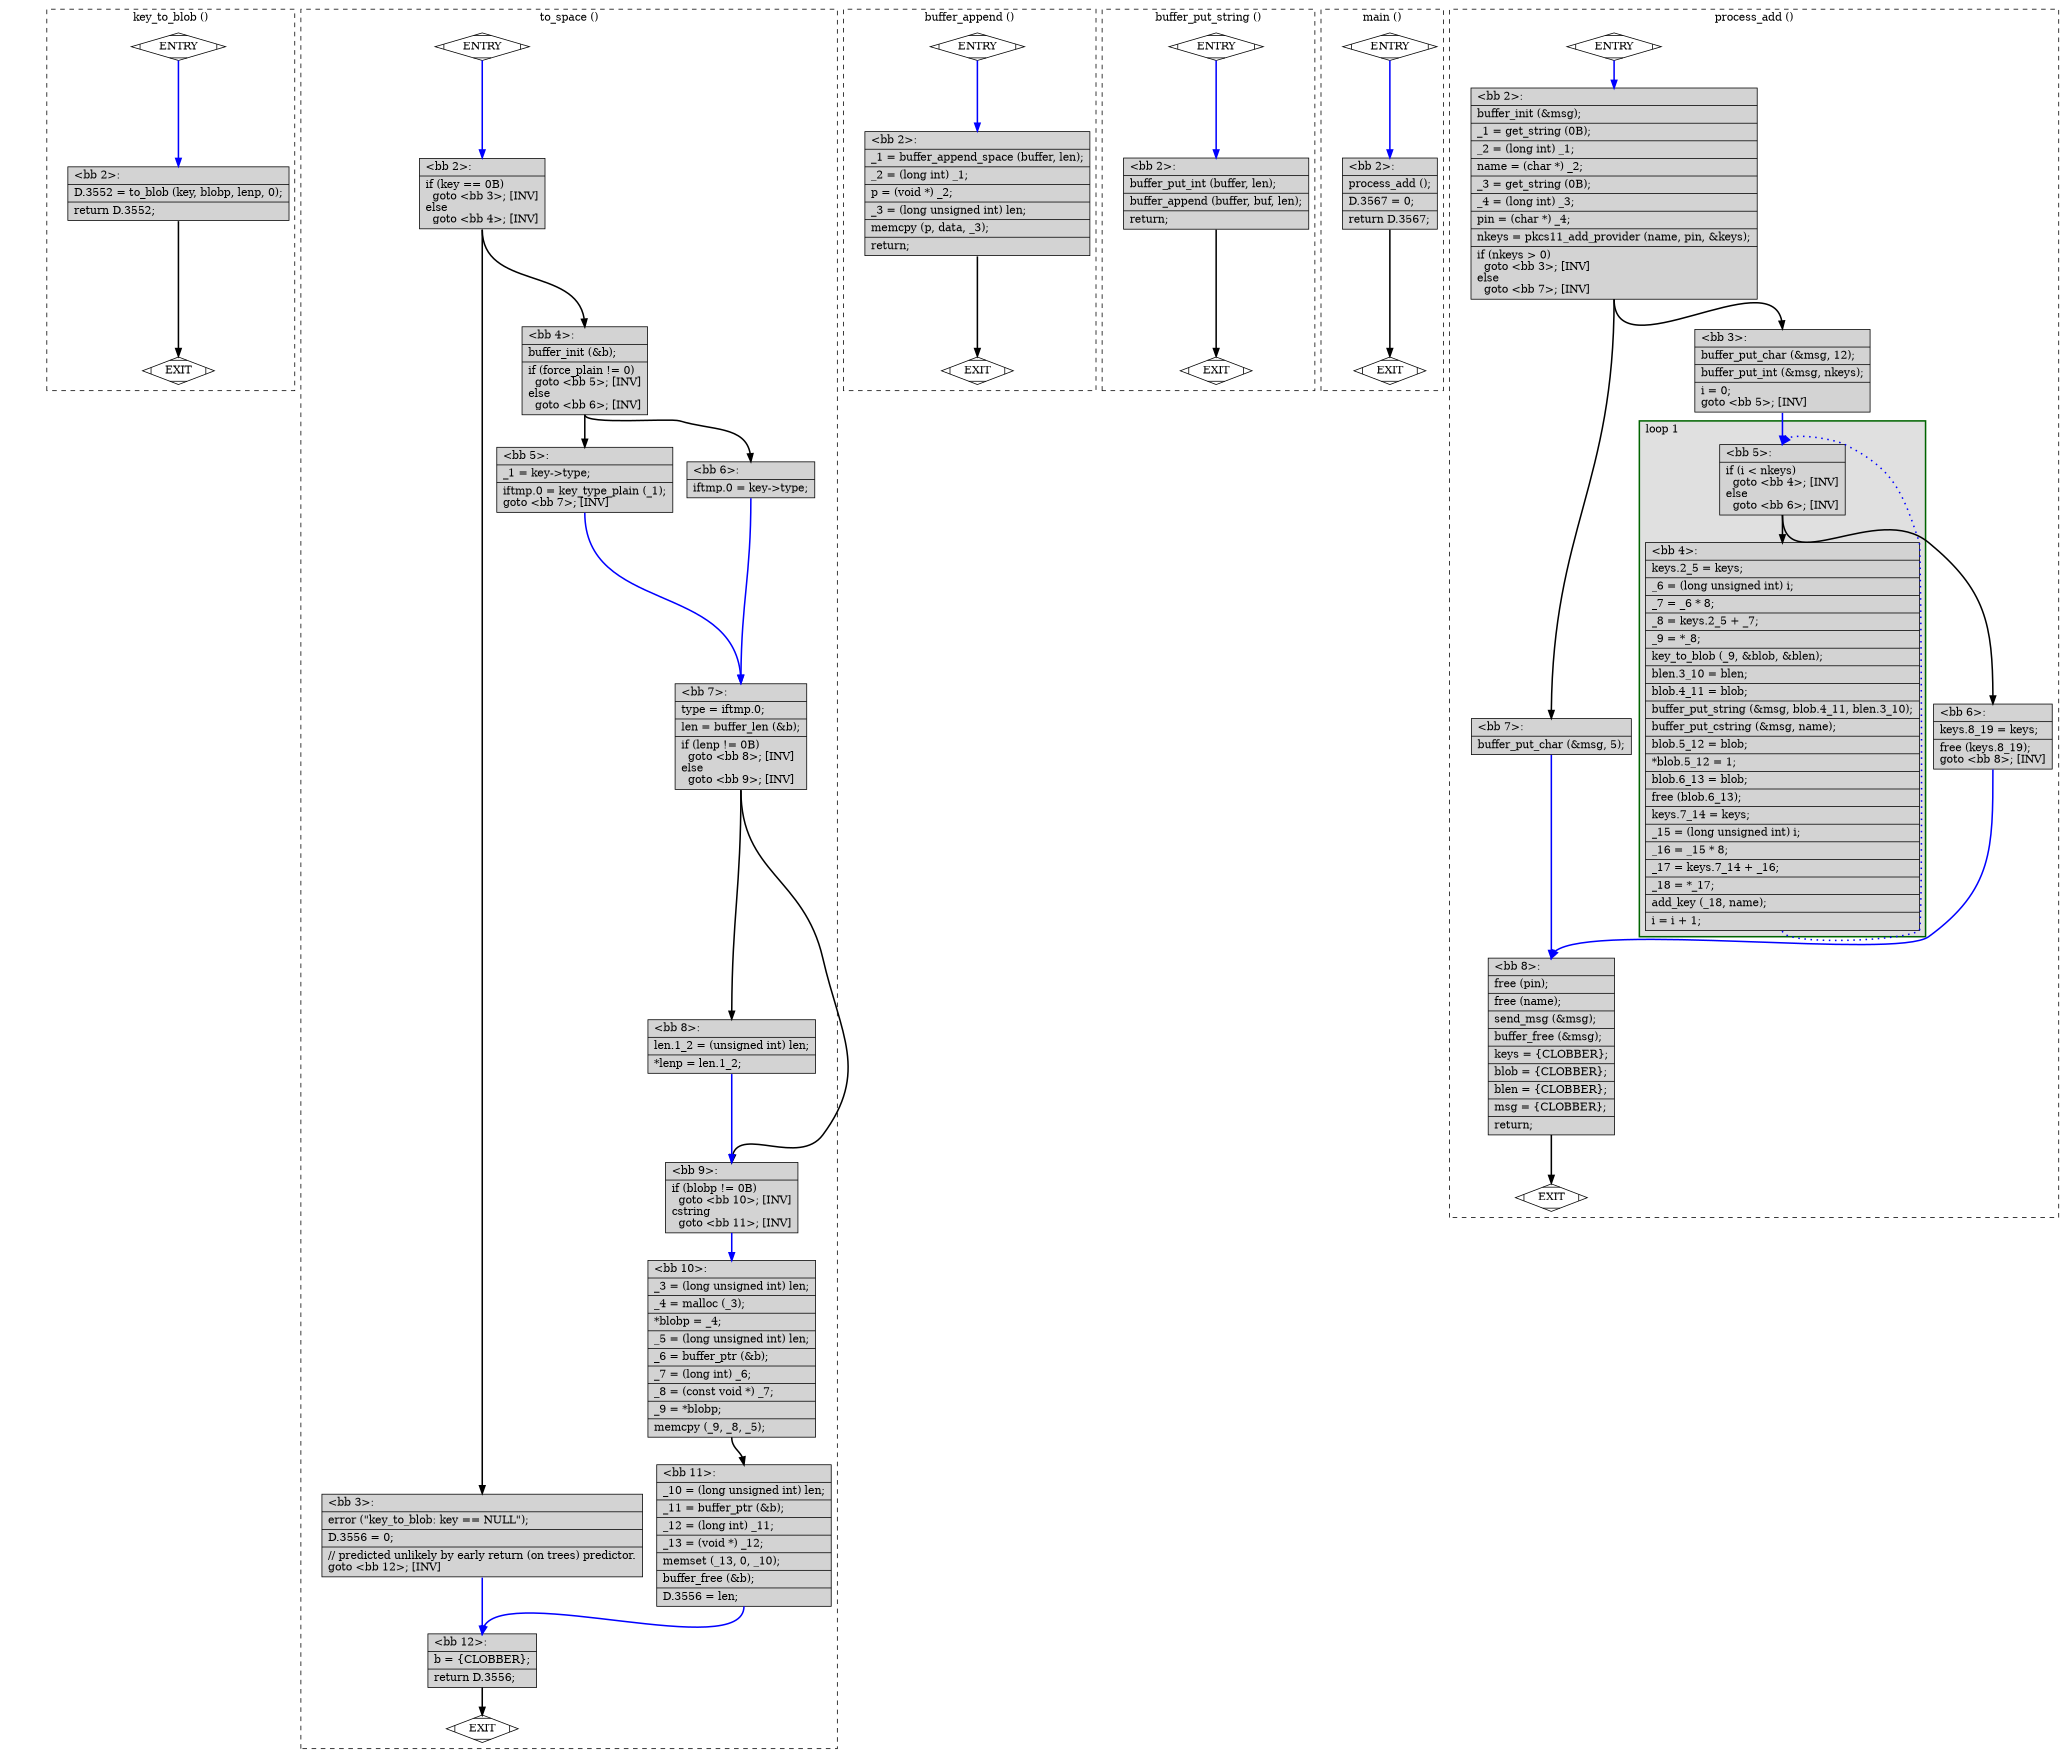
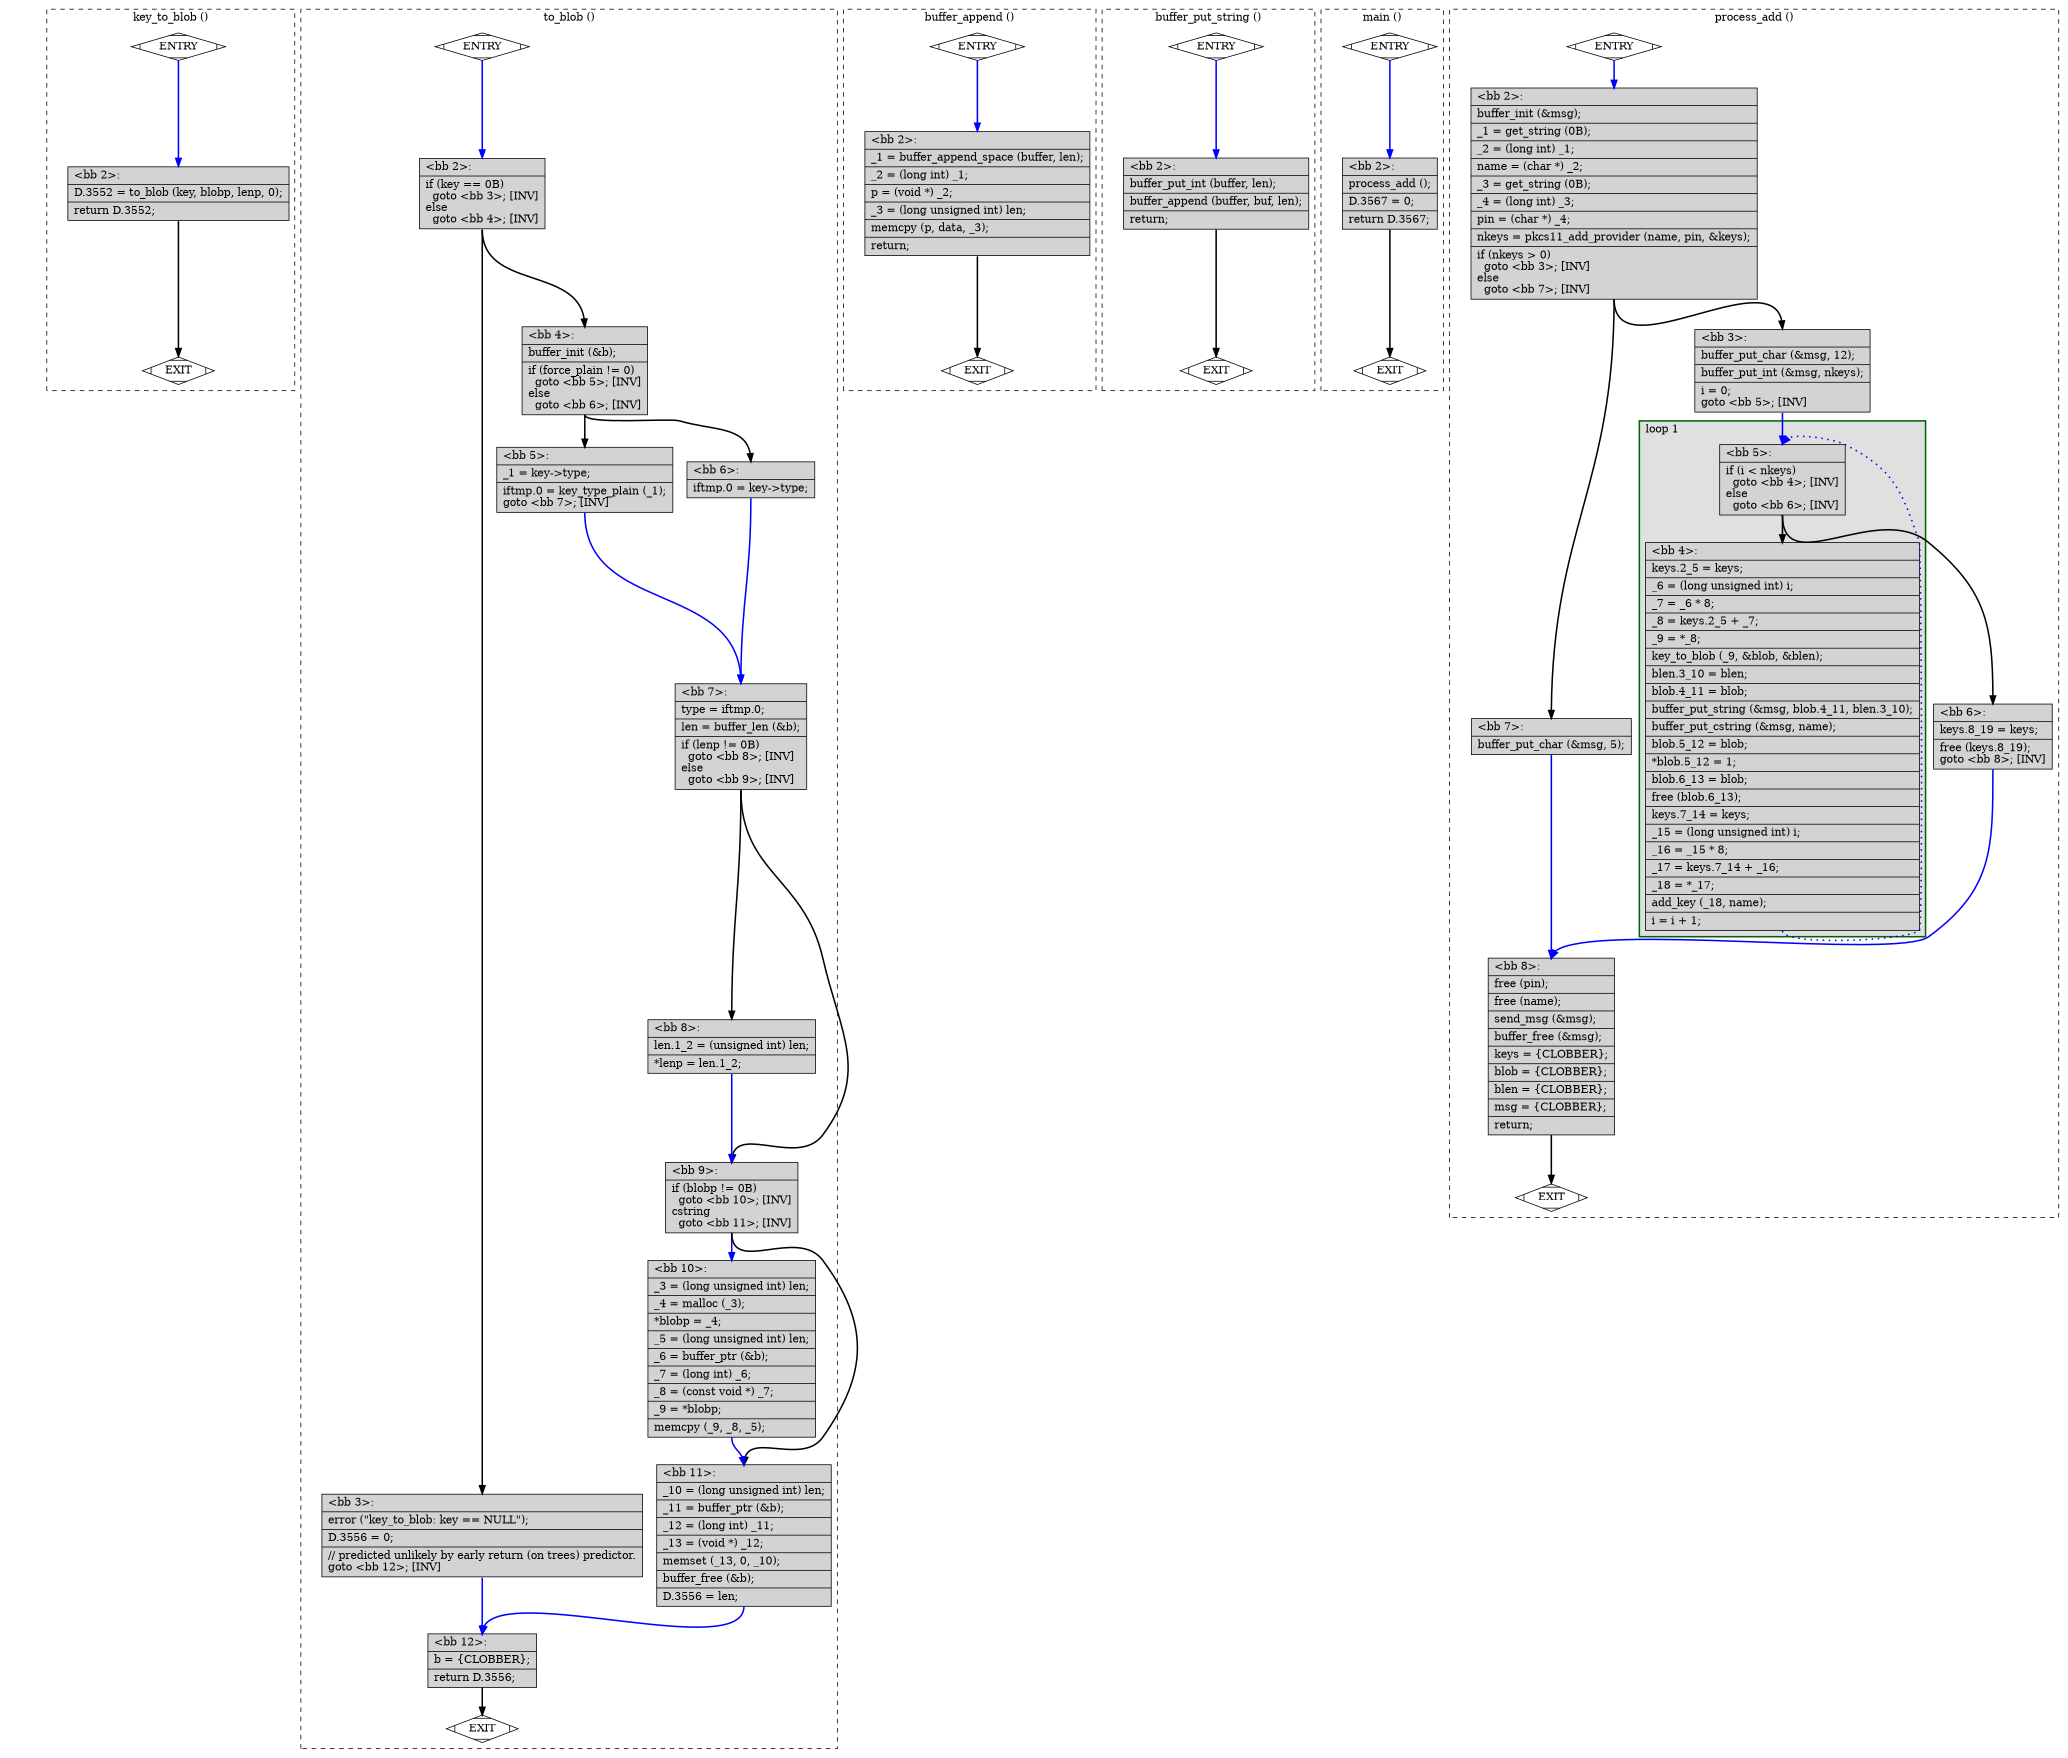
(569, 18) -> (569, 18)
none -> (856, 1338)
(735, 1448) -> (735, 1448)
